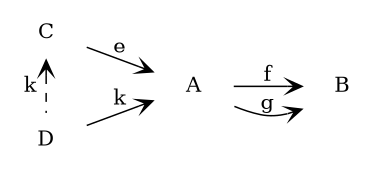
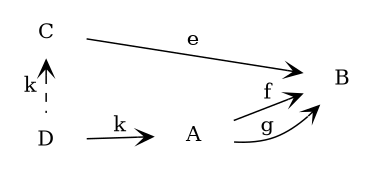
(113, 57) -> (187, 55)
